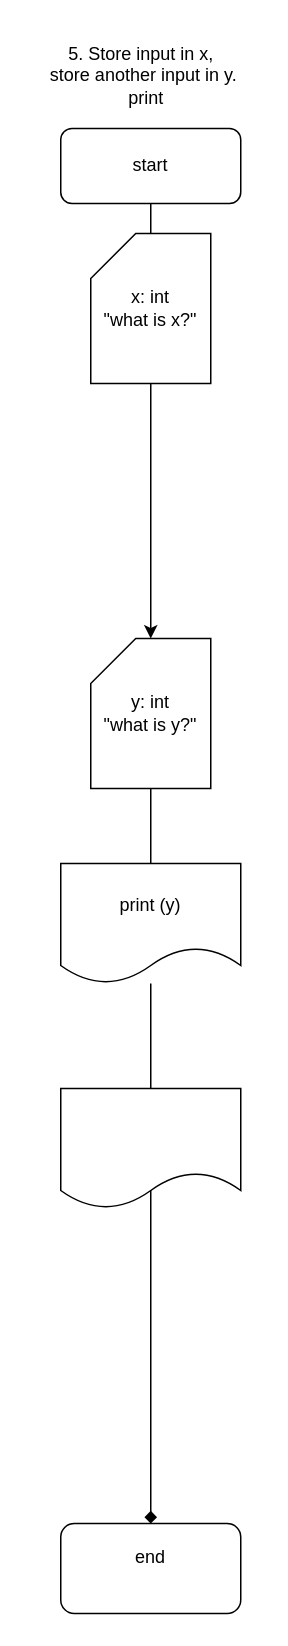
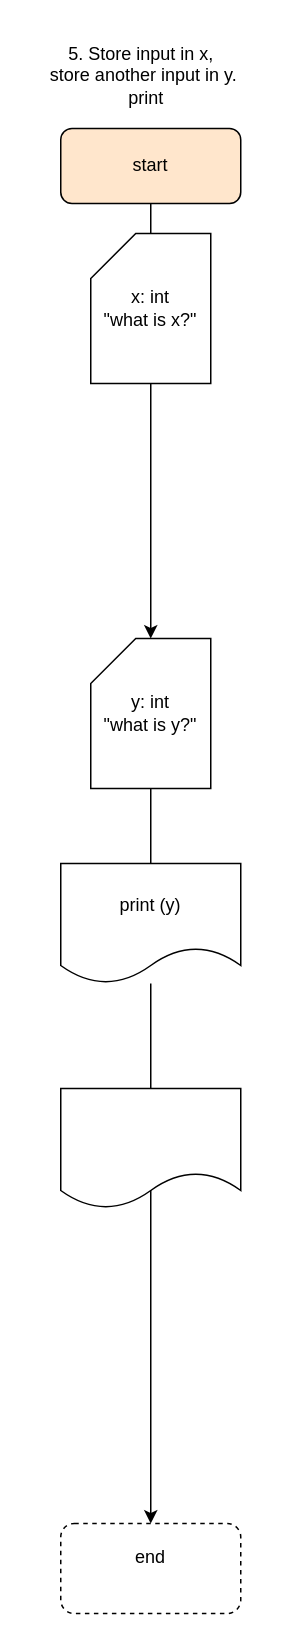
(151, 166) -> (151, 166)
(151, 1511) -> (151, 1512)
(151, 1568) -> (151, 1568)
